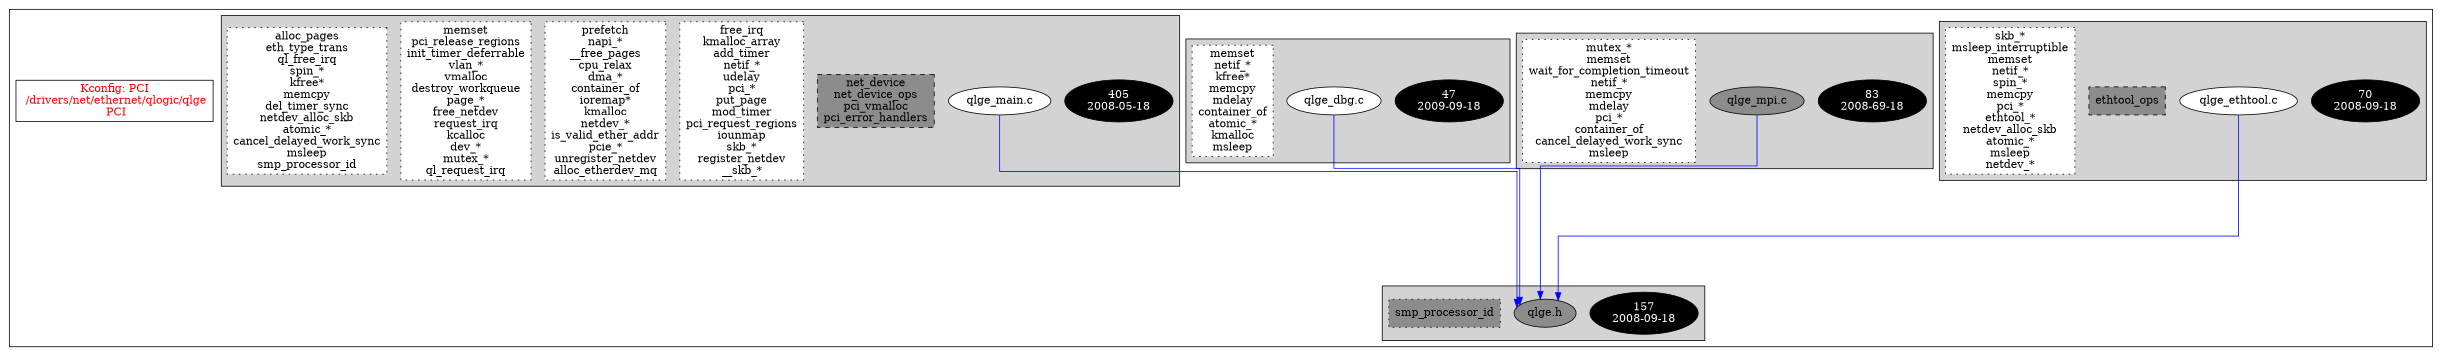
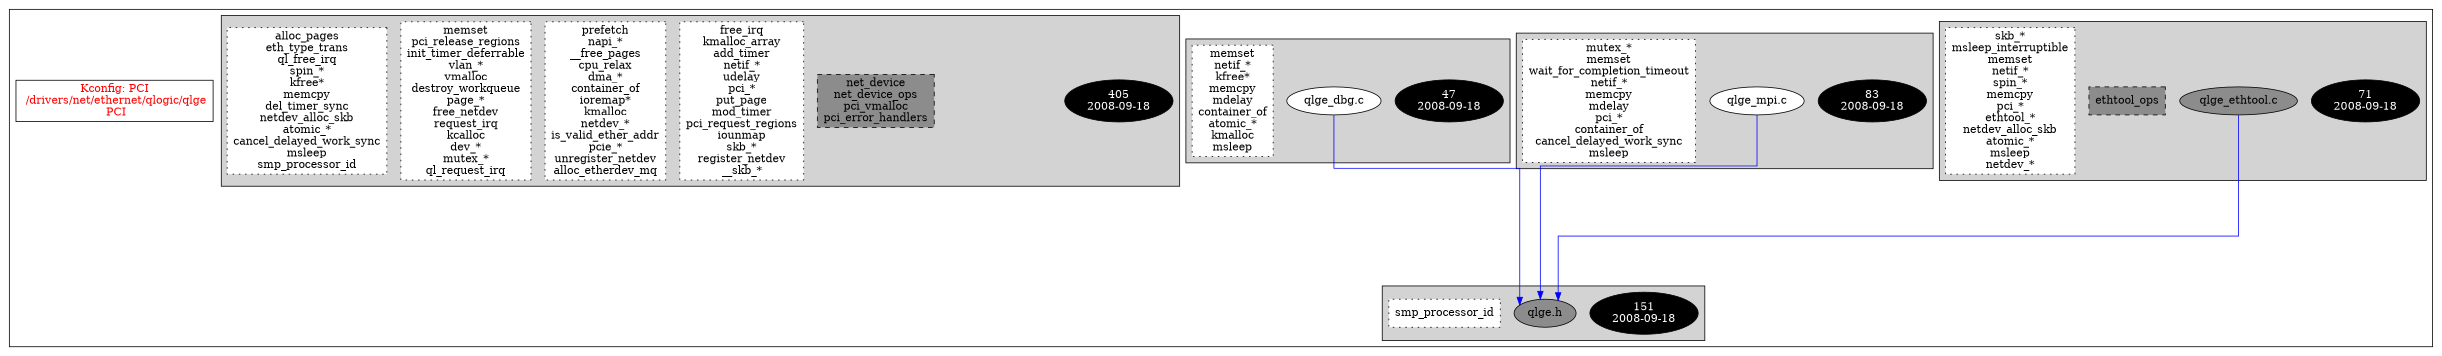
(1000, 101) -> none
(1119, 101) -> (1119, 101)
(1449, 101) -> (1449, 101)
(1757, 101) -> (1757, 101)
(1872, 101) -> (1872, 101)
(2239, 101) -> (2239, 101)
(2366, 101) -> (2366, 101)
(1445, 313) -> (1445, 313)
(1644, 313) -> (1644, 313)
